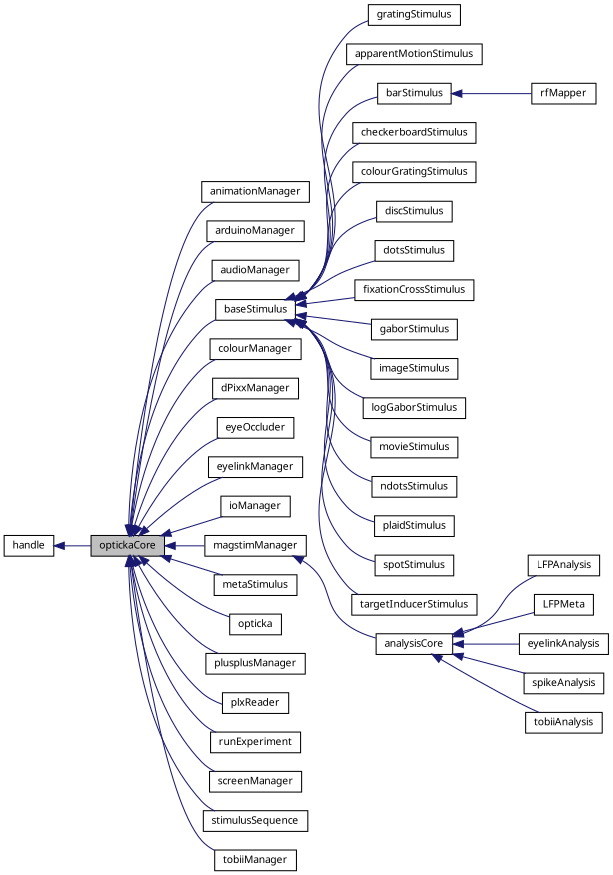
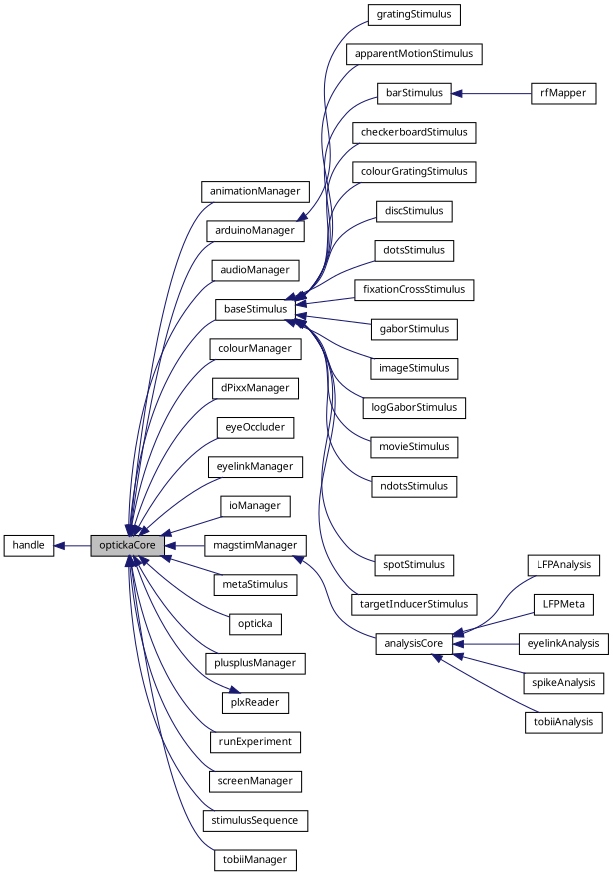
(320, 108) -> (325, 91)
(414, 526) -> none
(164, 645) -> (168, 633)
